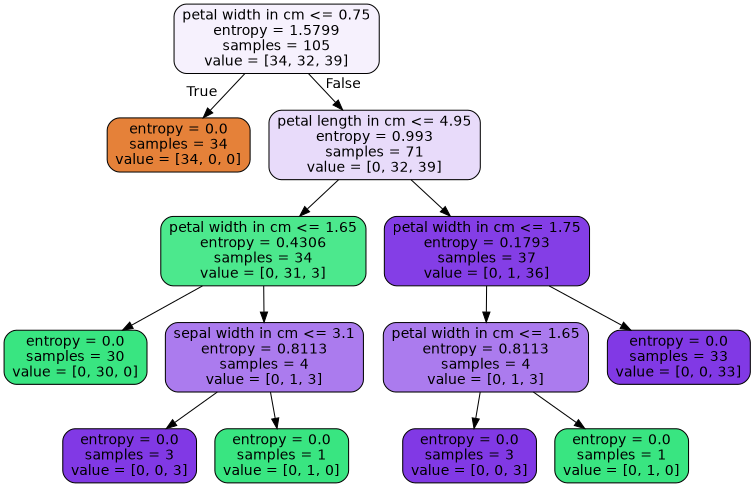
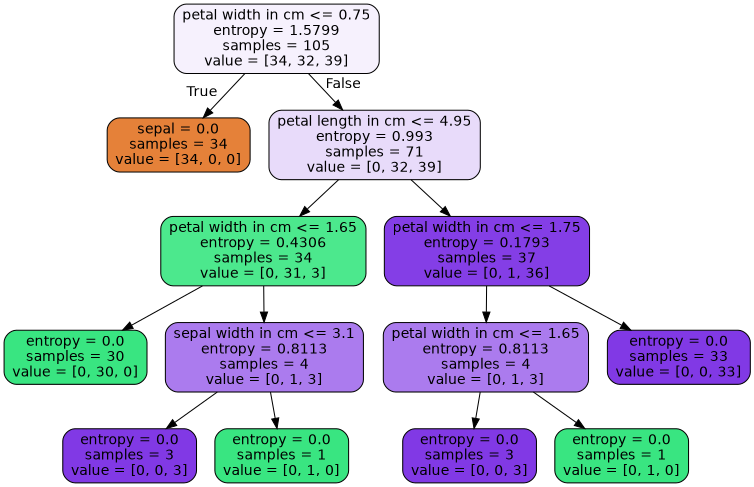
(179, 145) -> (179, 145)
